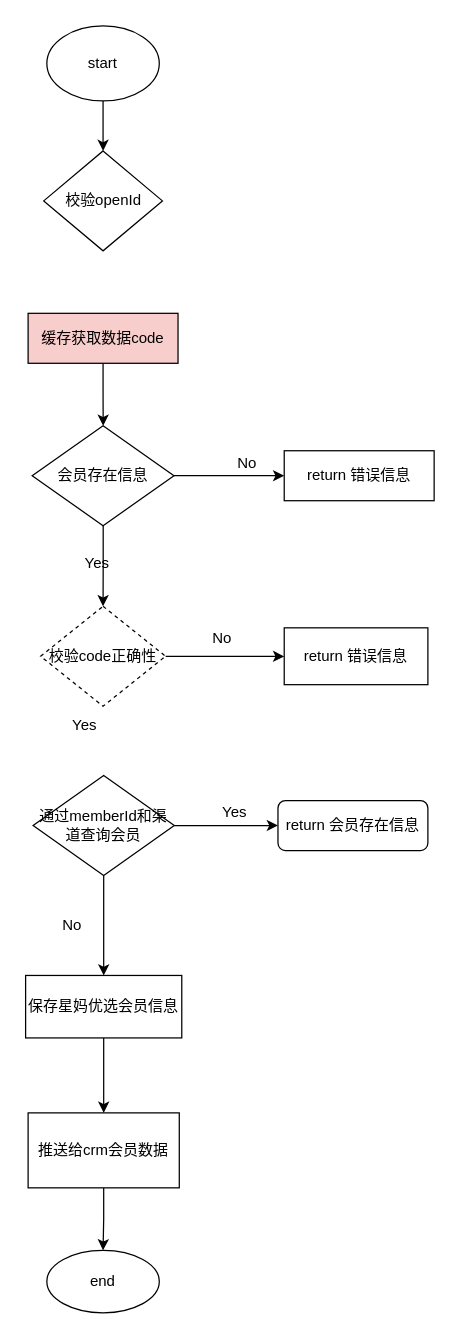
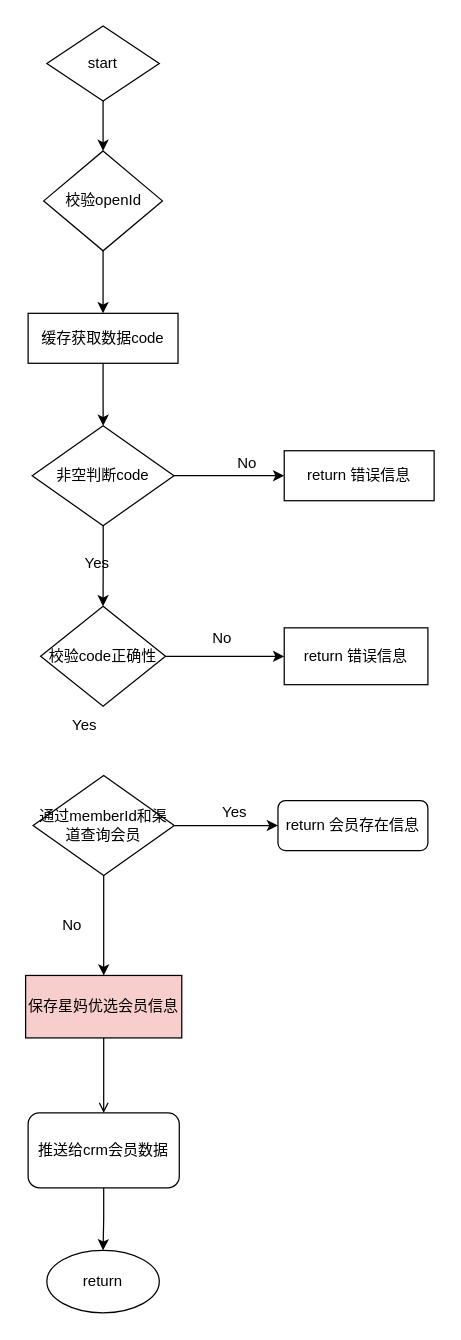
(103, 63) -> (103, 63)
none -> (103, 278)
(103, 338) -> (103, 338)
(103, 476) -> (103, 476)
(103, 656) -> (103, 656)
(104, 1007) -> (104, 1007)
(104, 1103) -> (104, 1105)
(104, 1151) -> (104, 1151)
(103, 1282) -> (103, 1282)
